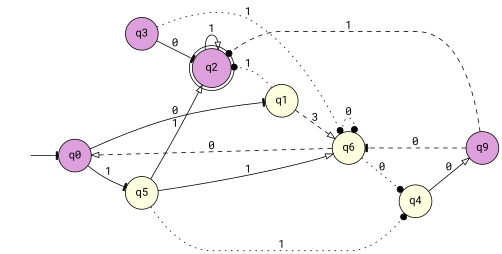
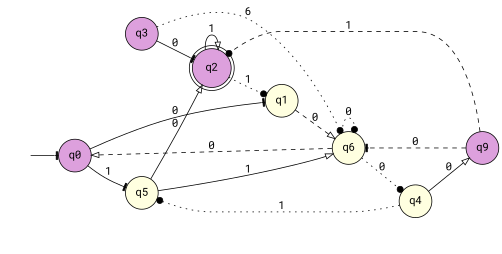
(248, 12) -> (248, 12)
(257, 74) -> (244, 85)
(315, 118) -> (315, 118)
(175, 124) -> (175, 124)
(273, 251) -> (281, 212)
